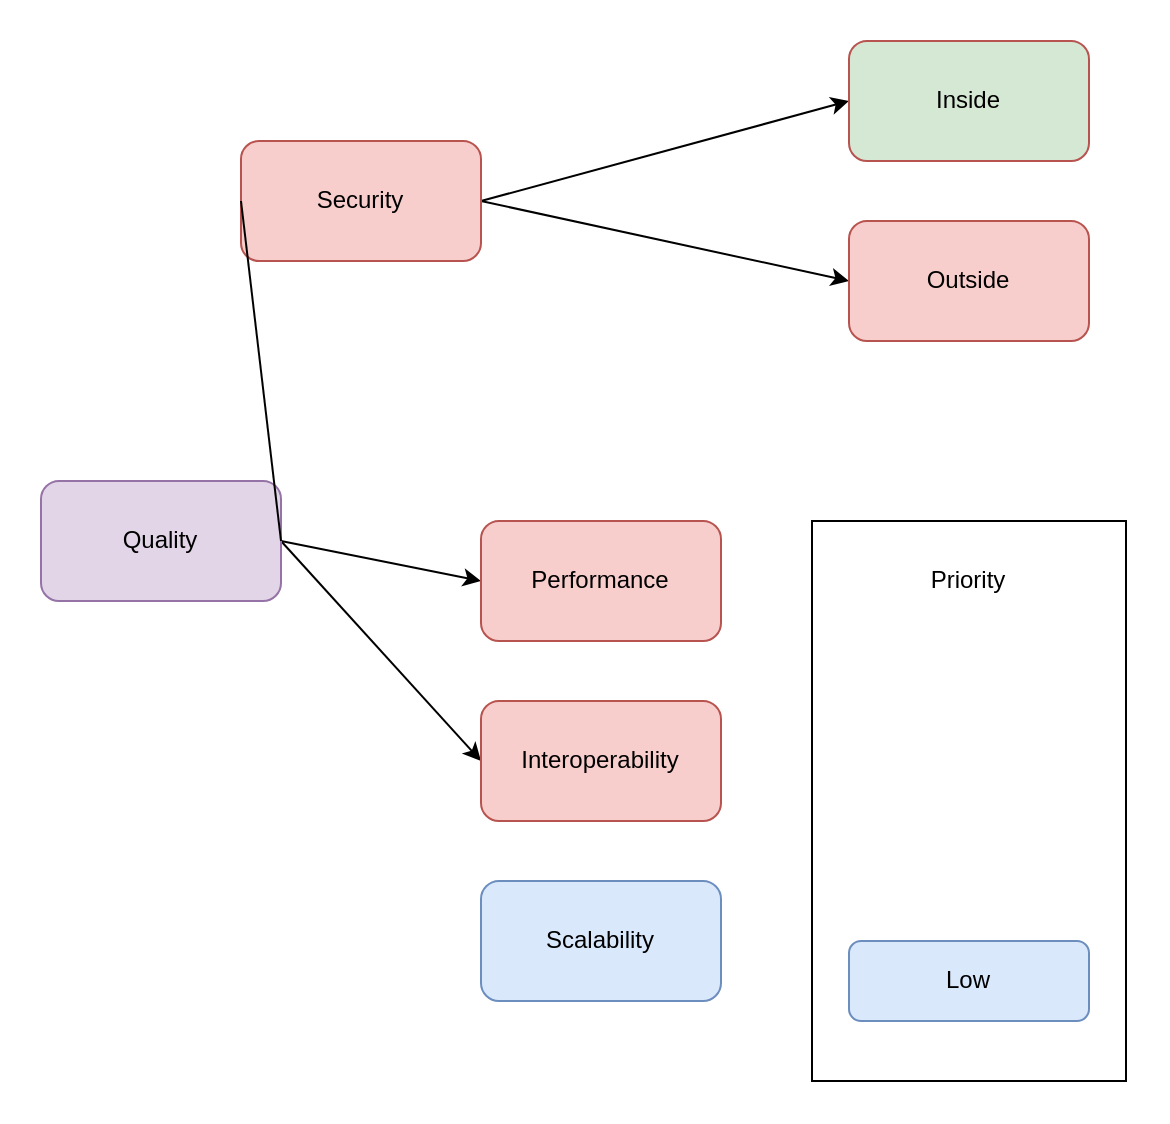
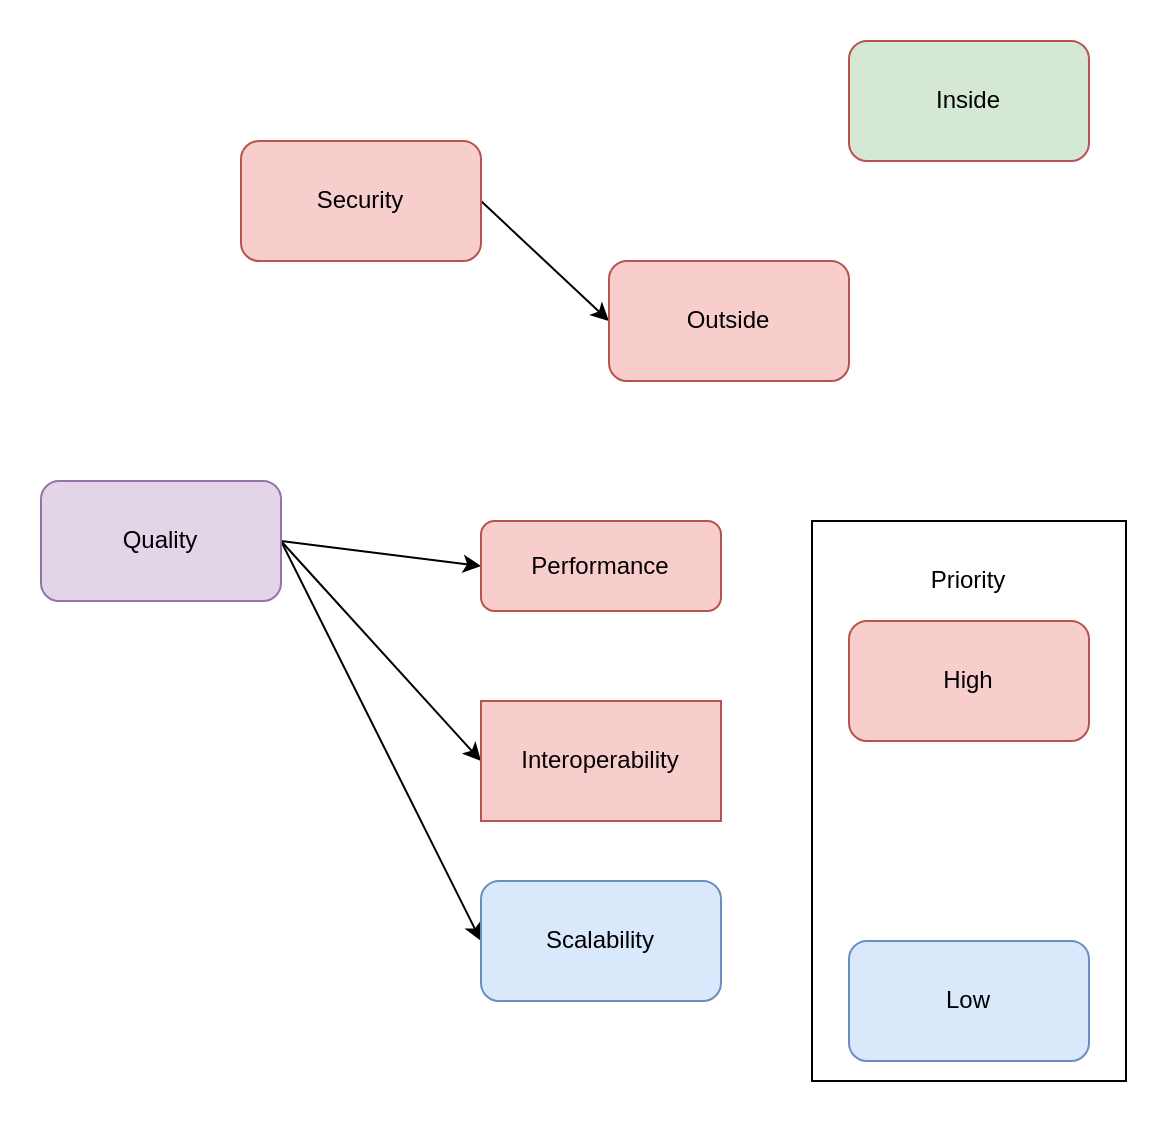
(659, 153) -> none
(969, 281) -> (729, 321)
(261, 370) -> none
(601, 581) -> (601, 566)
none -> (969, 681)
none -> (380, 740)
(601, 761) -> (601, 761)
(969, 981) -> (969, 1001)
